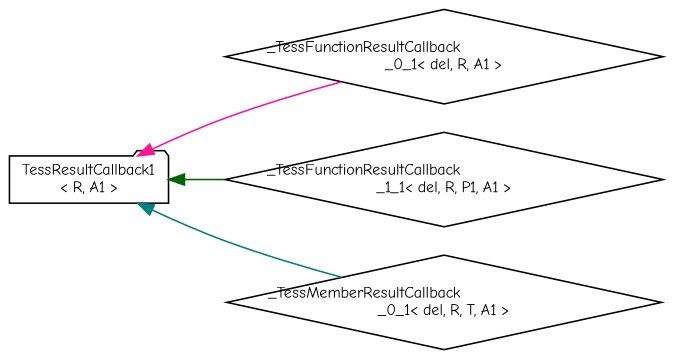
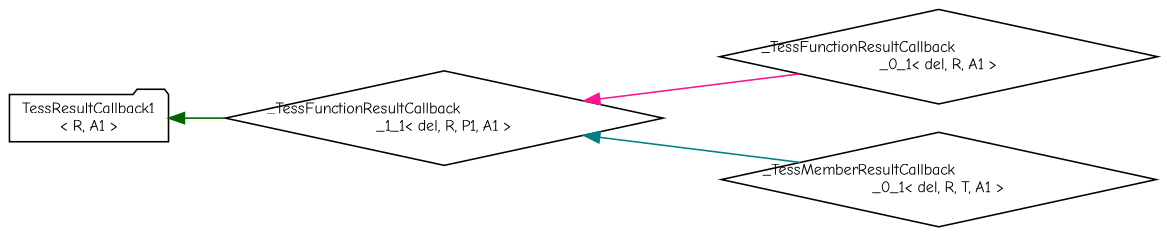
(245, 111) -> (700, 86)
(245, 248) -> (700, 150)
